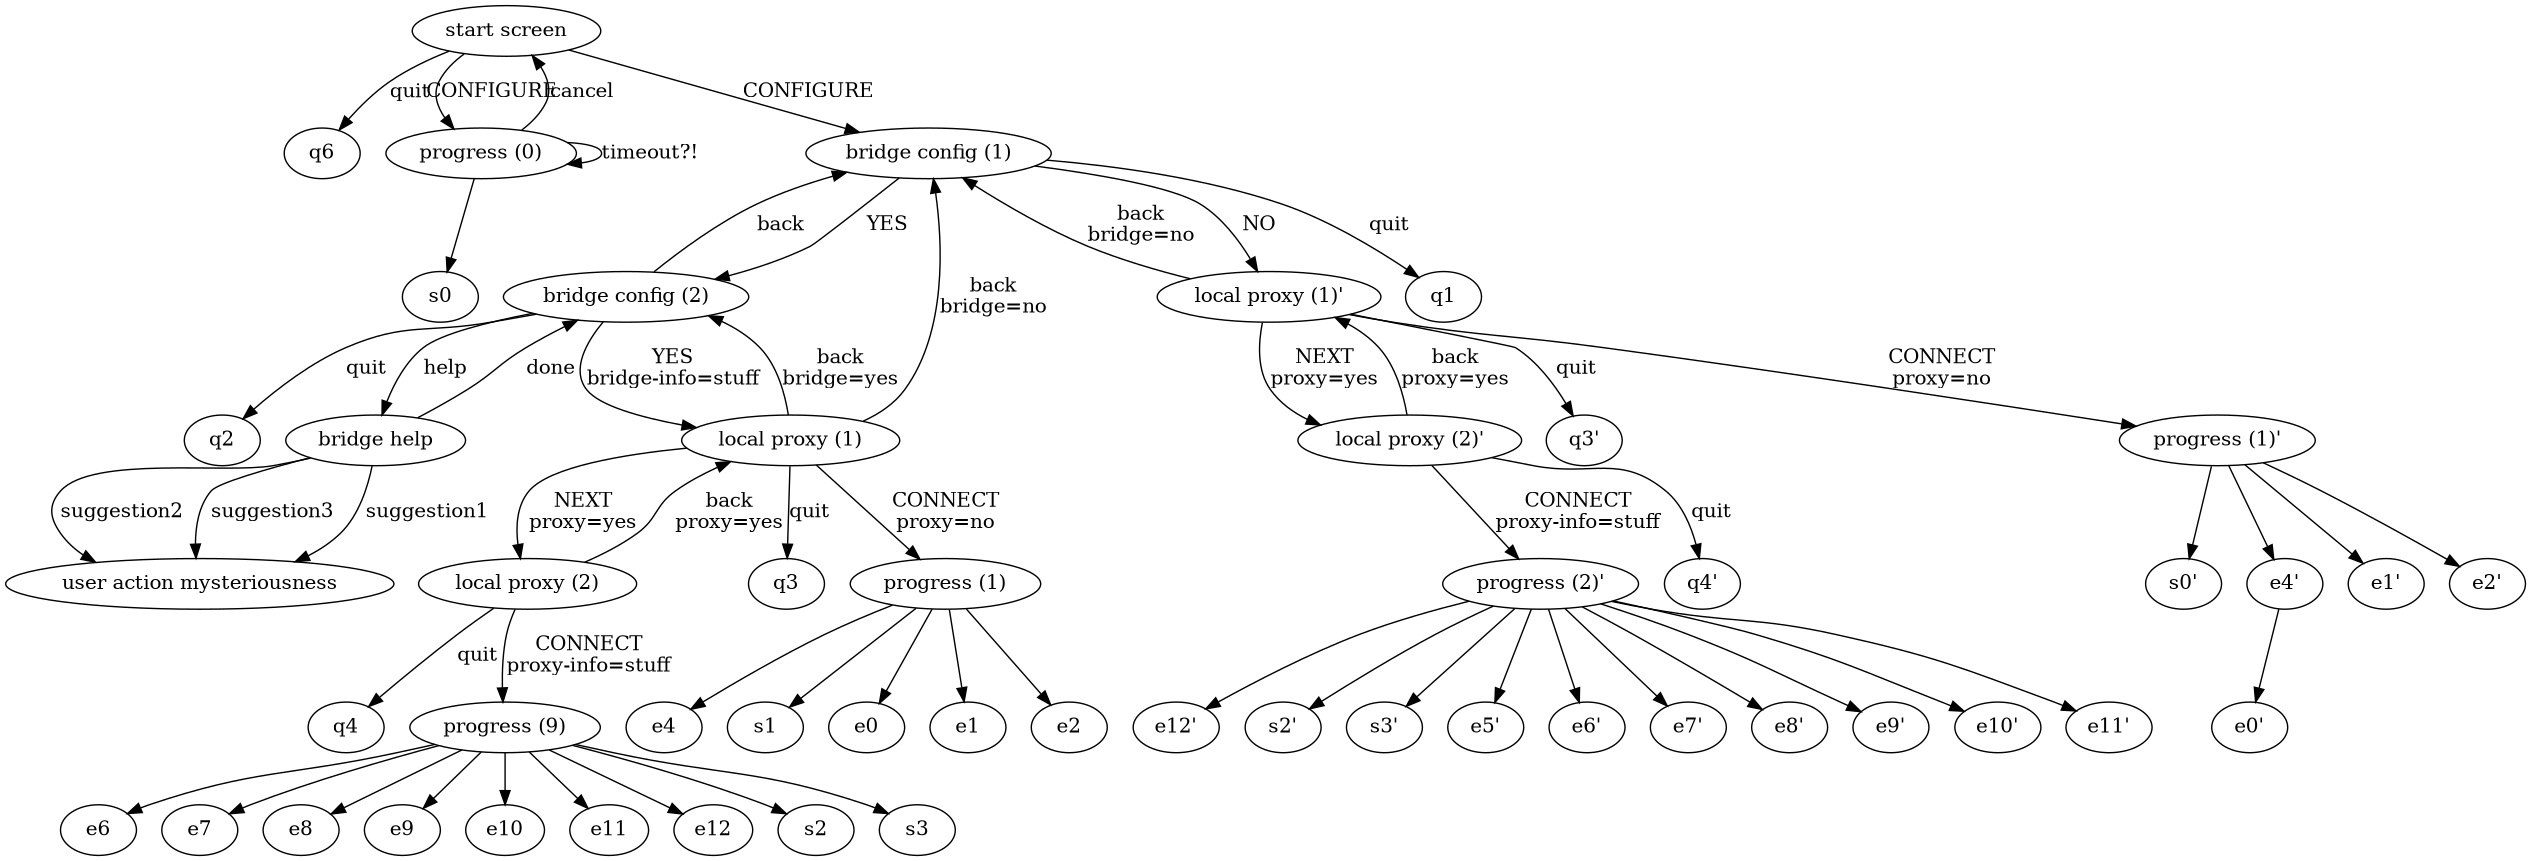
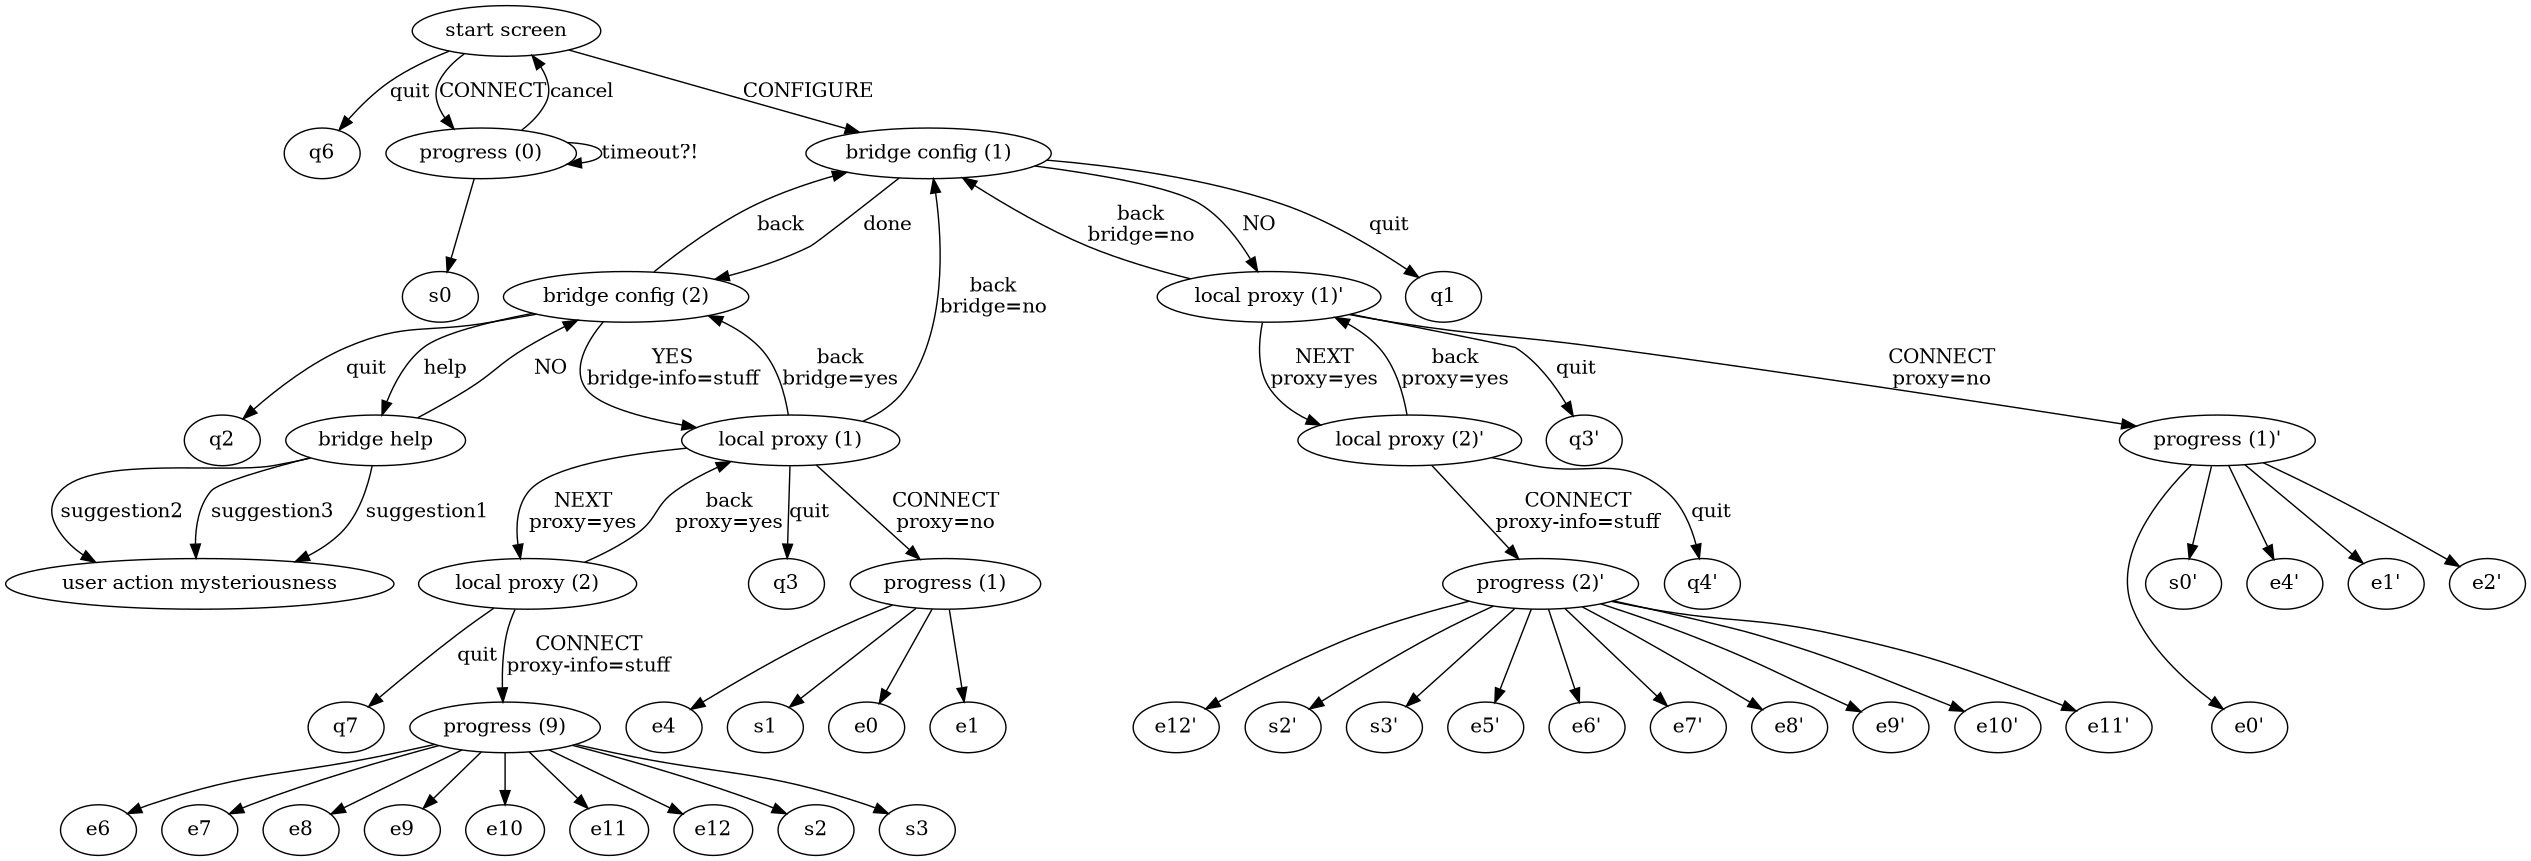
(492, 92) -> (492, 92)
(888, 225) -> (888, 225)
(551, 369) -> (551, 369)
(2269, 649) -> (2128, 589)
(346, 727) -> (346, 727)
(1069, 727) -> none
